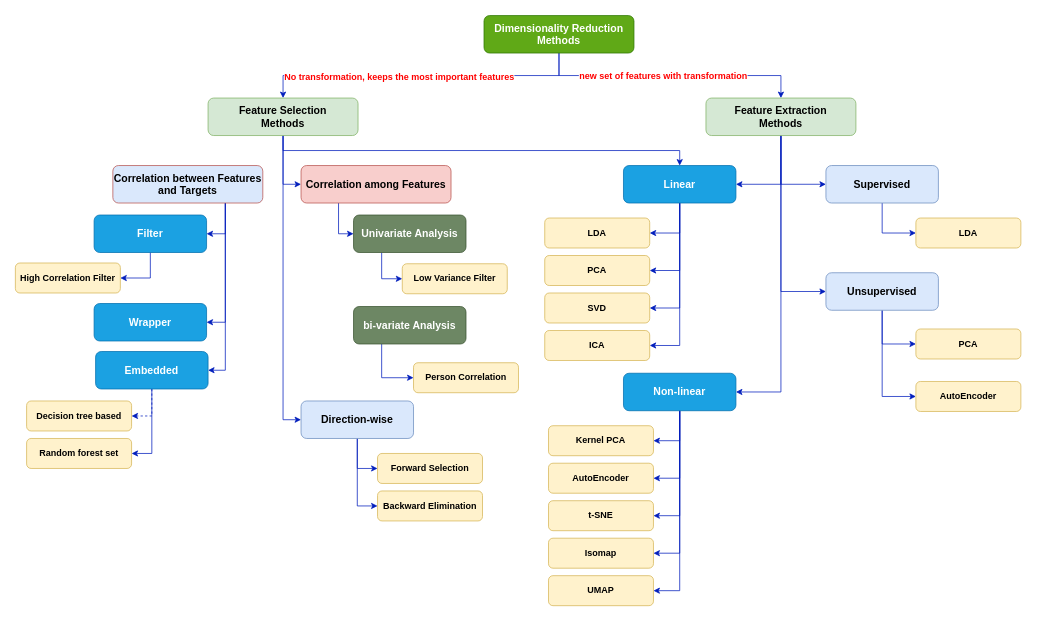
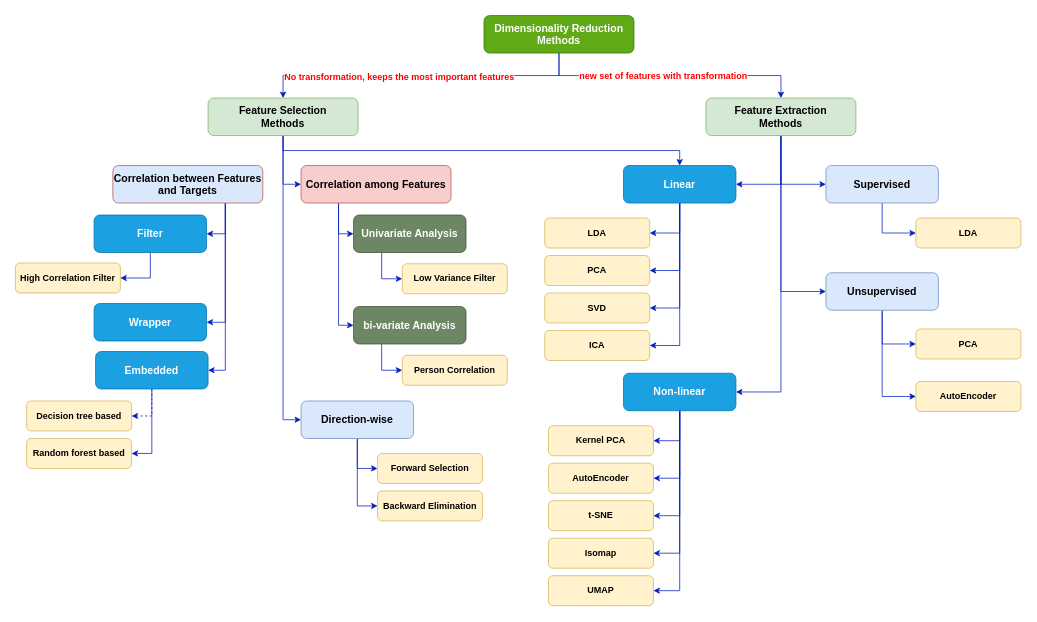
none -> (339, 285)
(466, 378) -> (455, 370)
(79, 453) -> (79, 453)
